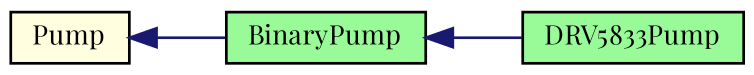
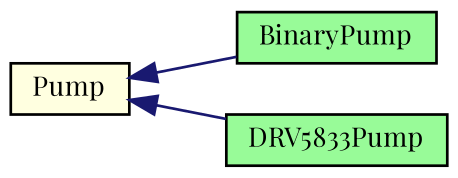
(488, 38) -> (191, 112)
